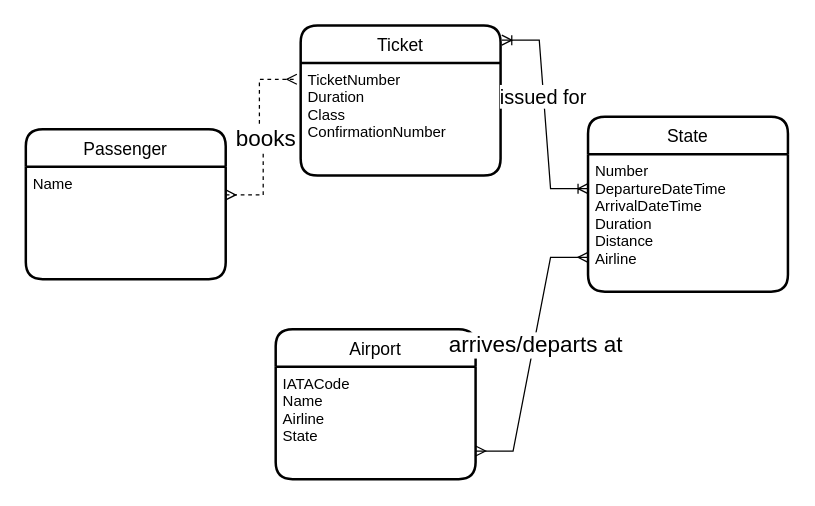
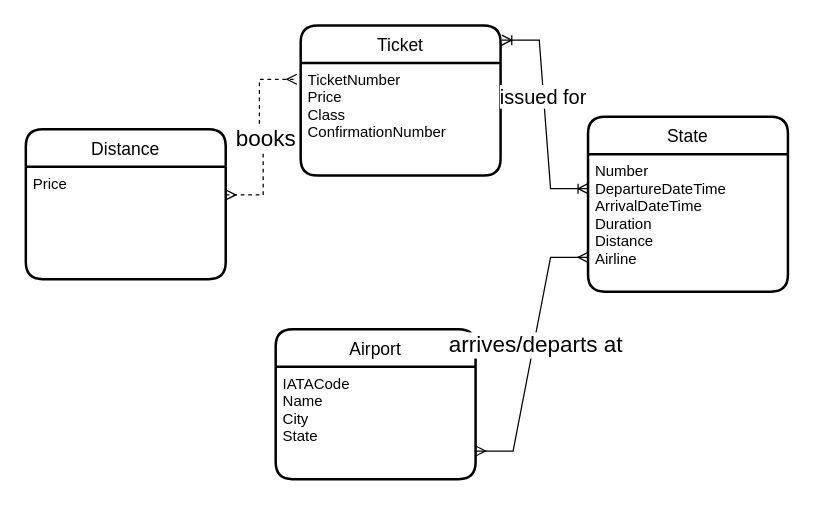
(356, 80) -> (356, 80)
(125, 149) -> (125, 149)
(49, 184) -> (52, 184)
(316, 384) -> (316, 384)
